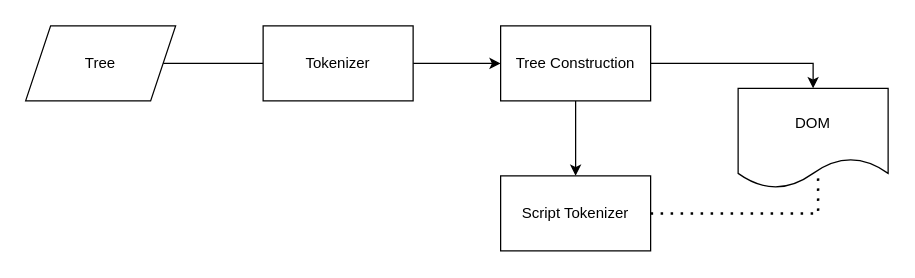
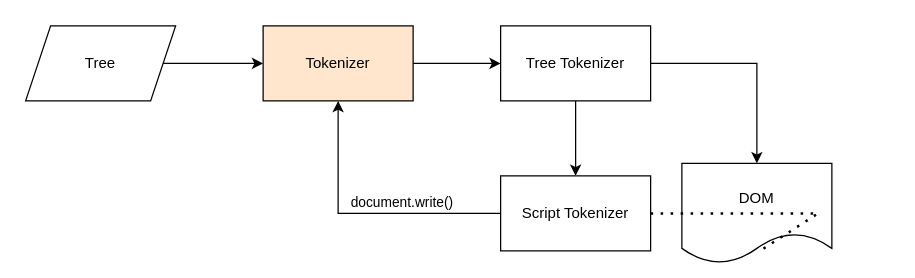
(256, 63) -> (253, 63)
(338, 63) -> (338, 63)
(576, 63) -> (576, 63)
(813, 138) -> (757, 213)
none -> (367, 213)
